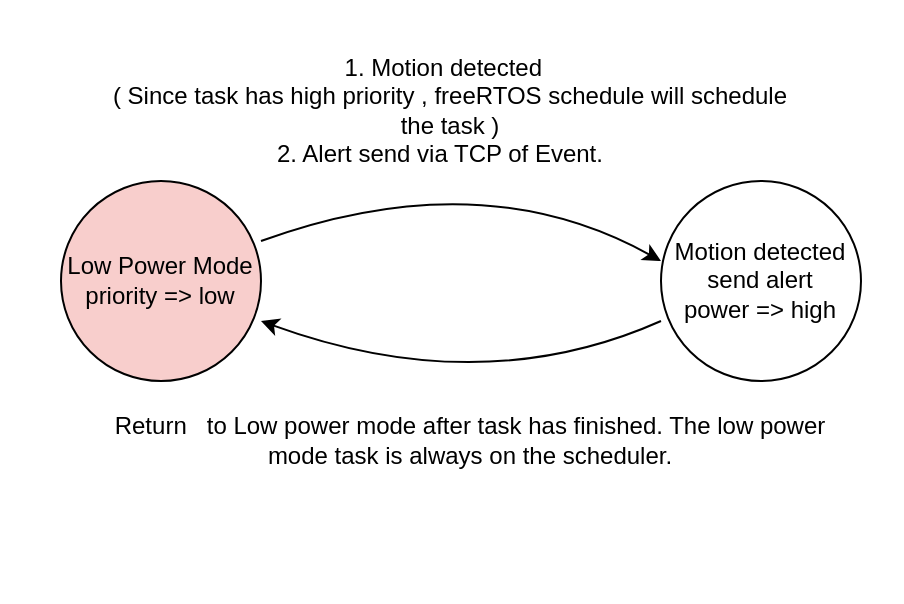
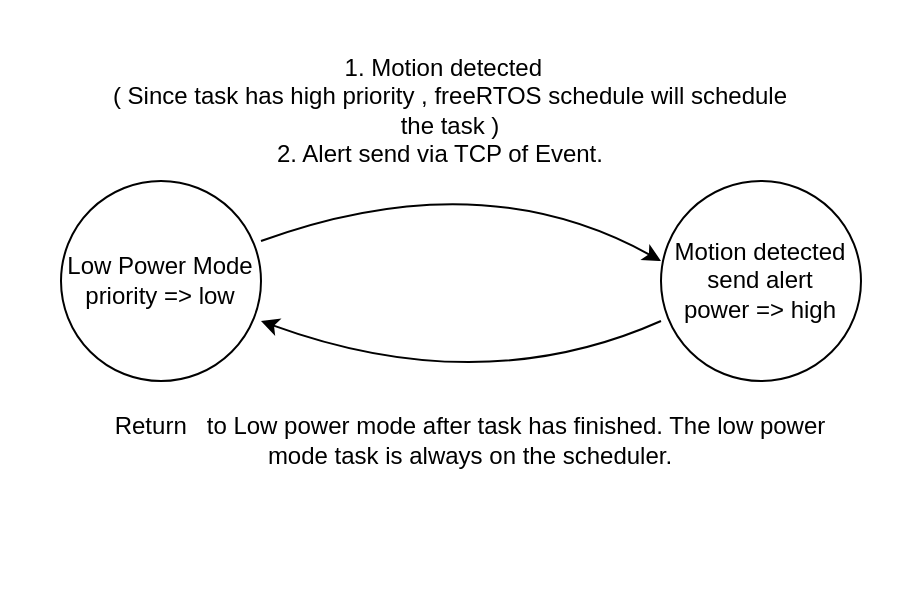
(161, 281) -> (161, 281)
